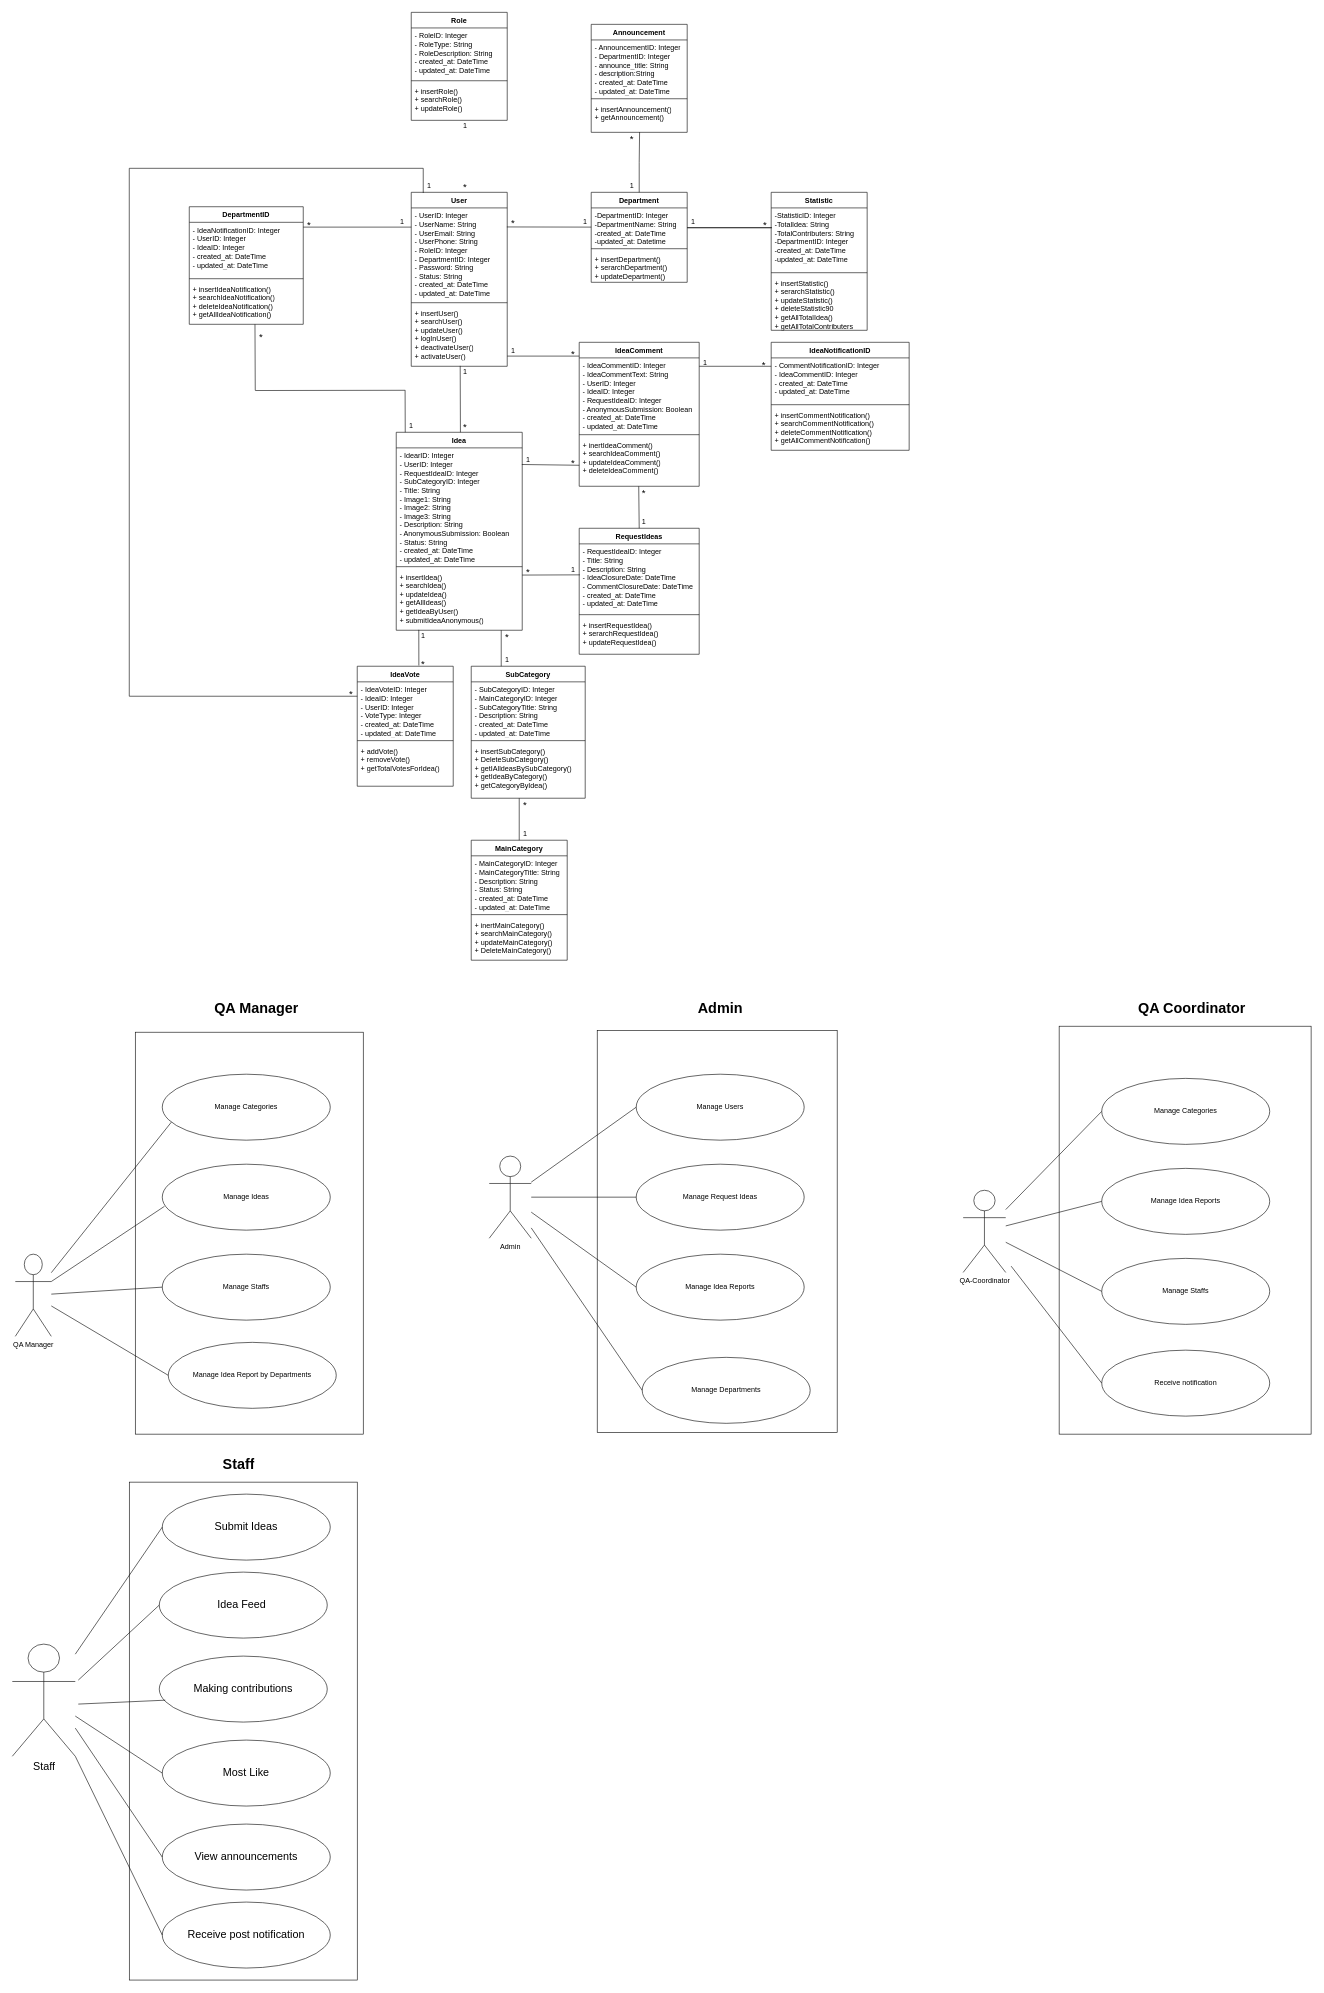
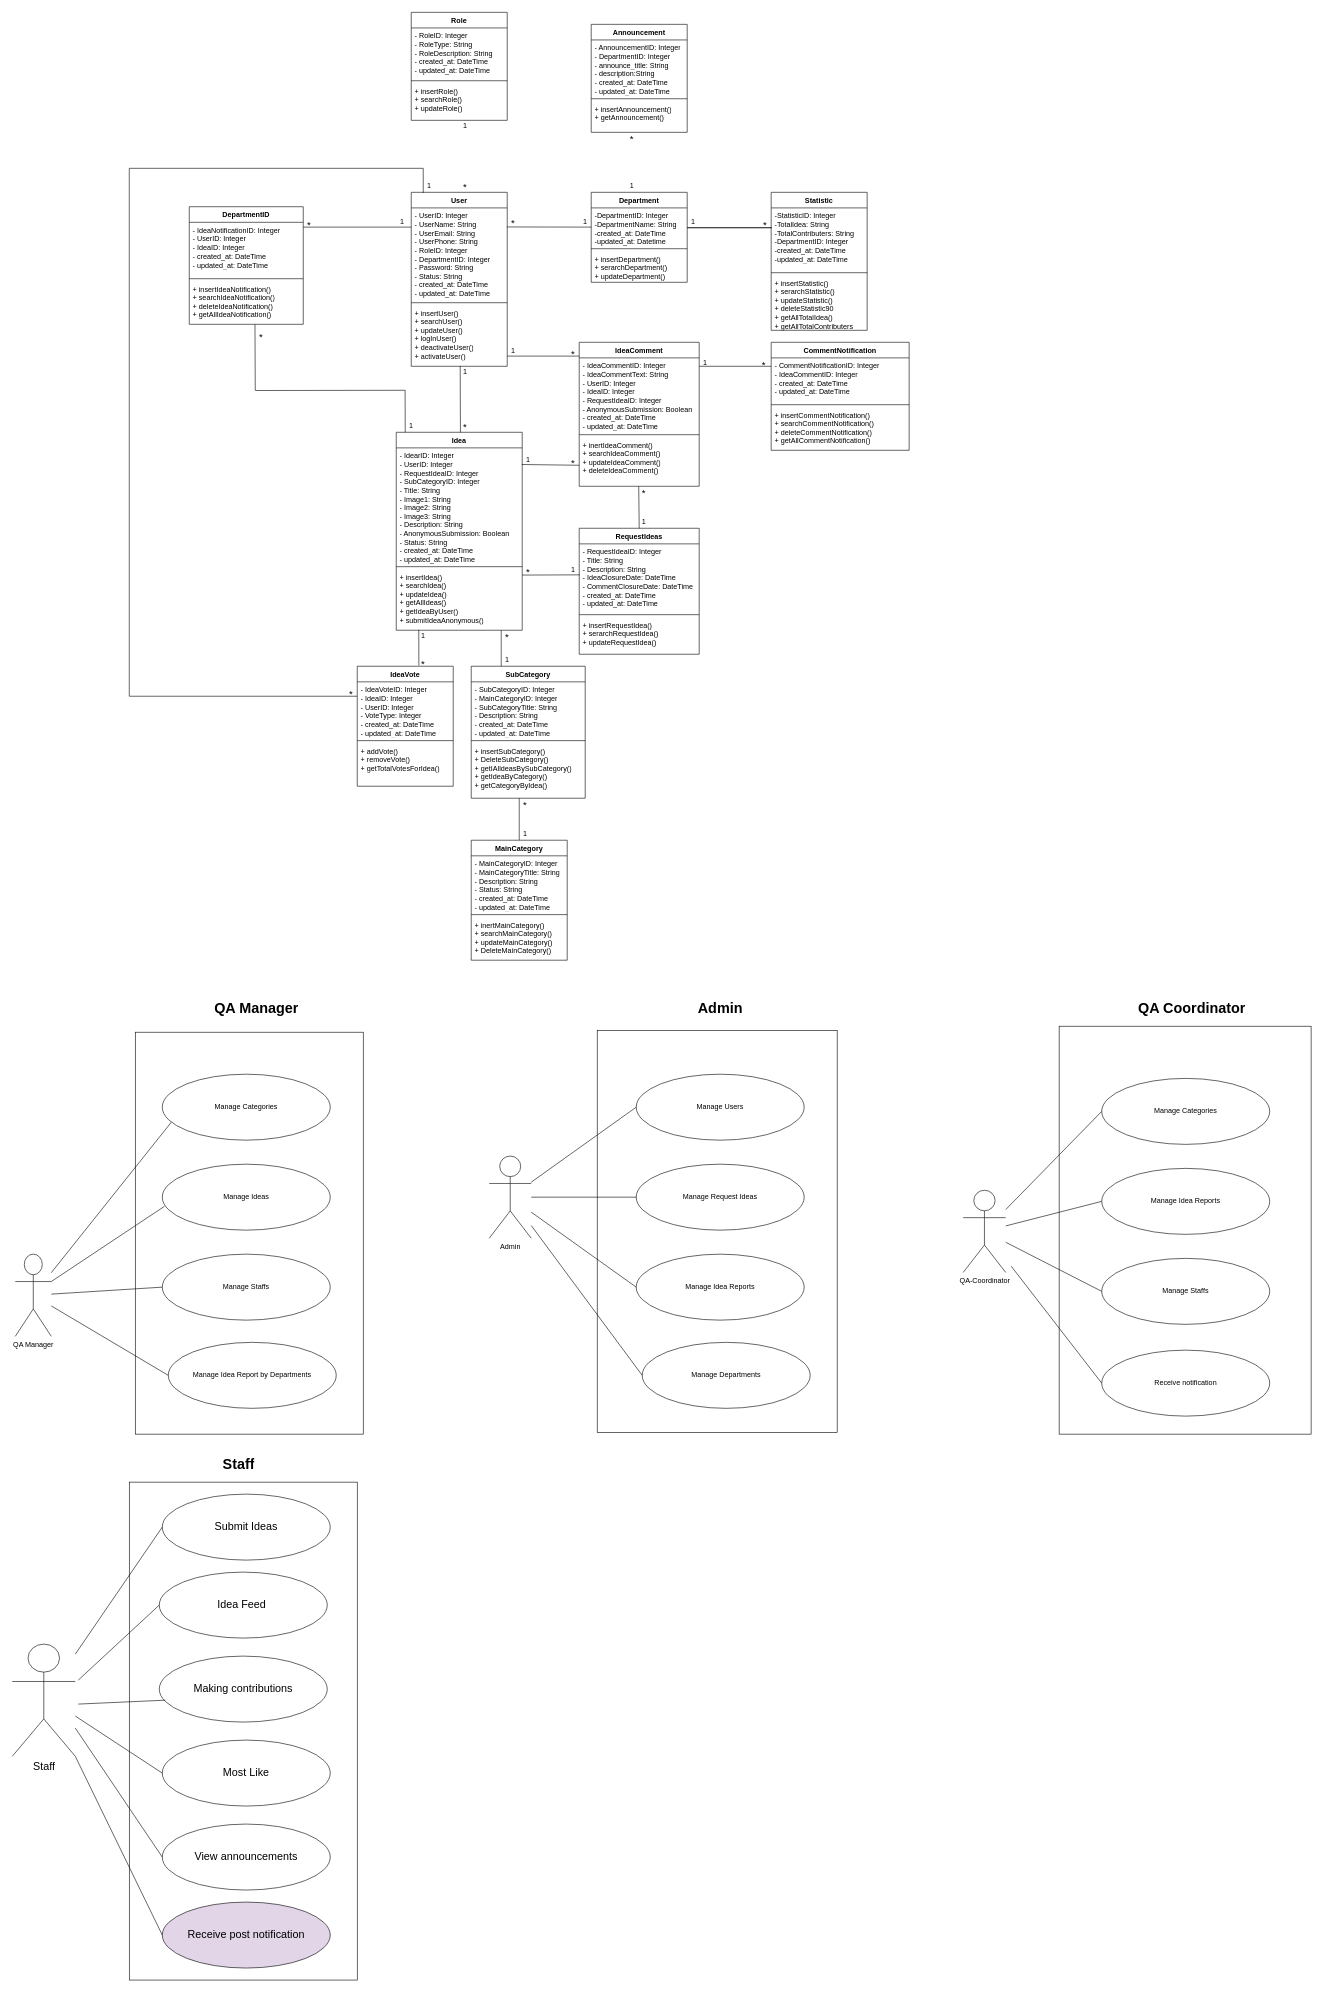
(639, 163) -> none
(840, 351) -> (840, 351)
(726, 1391) -> (726, 1376)
(246, 1935) -> (246, 1935)
